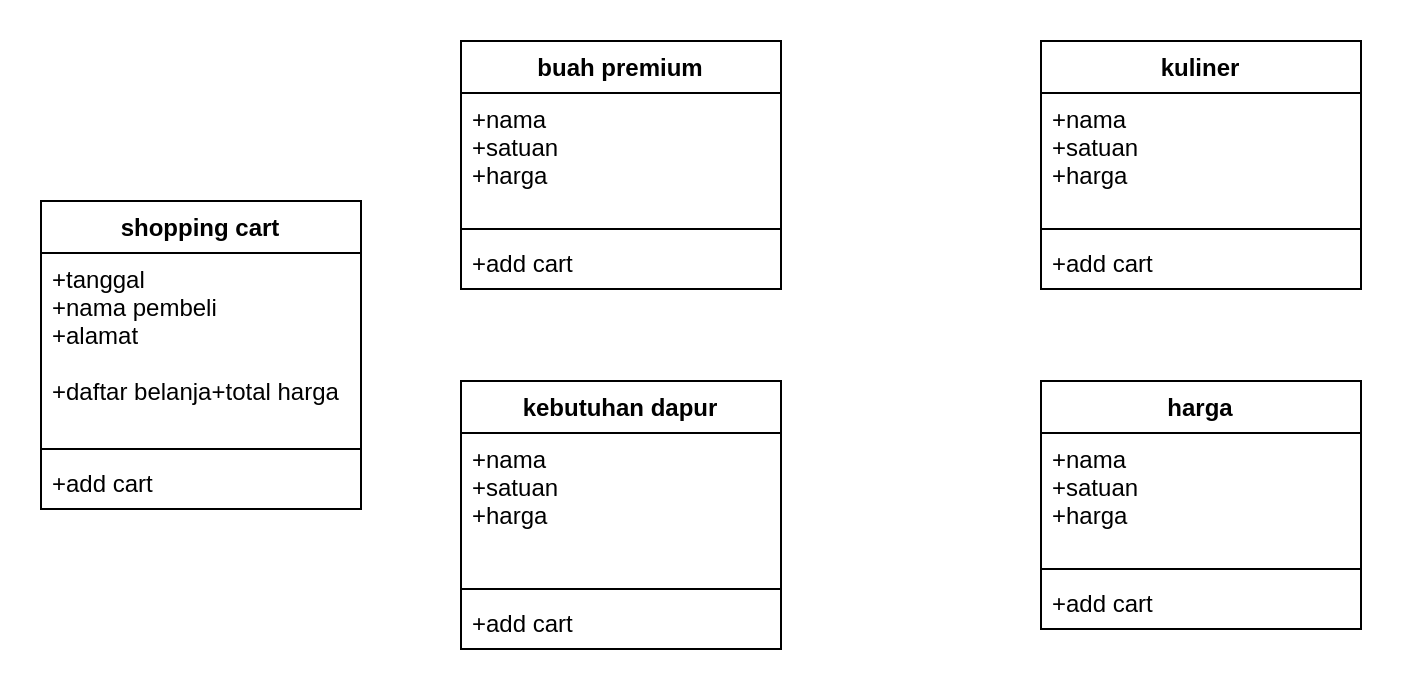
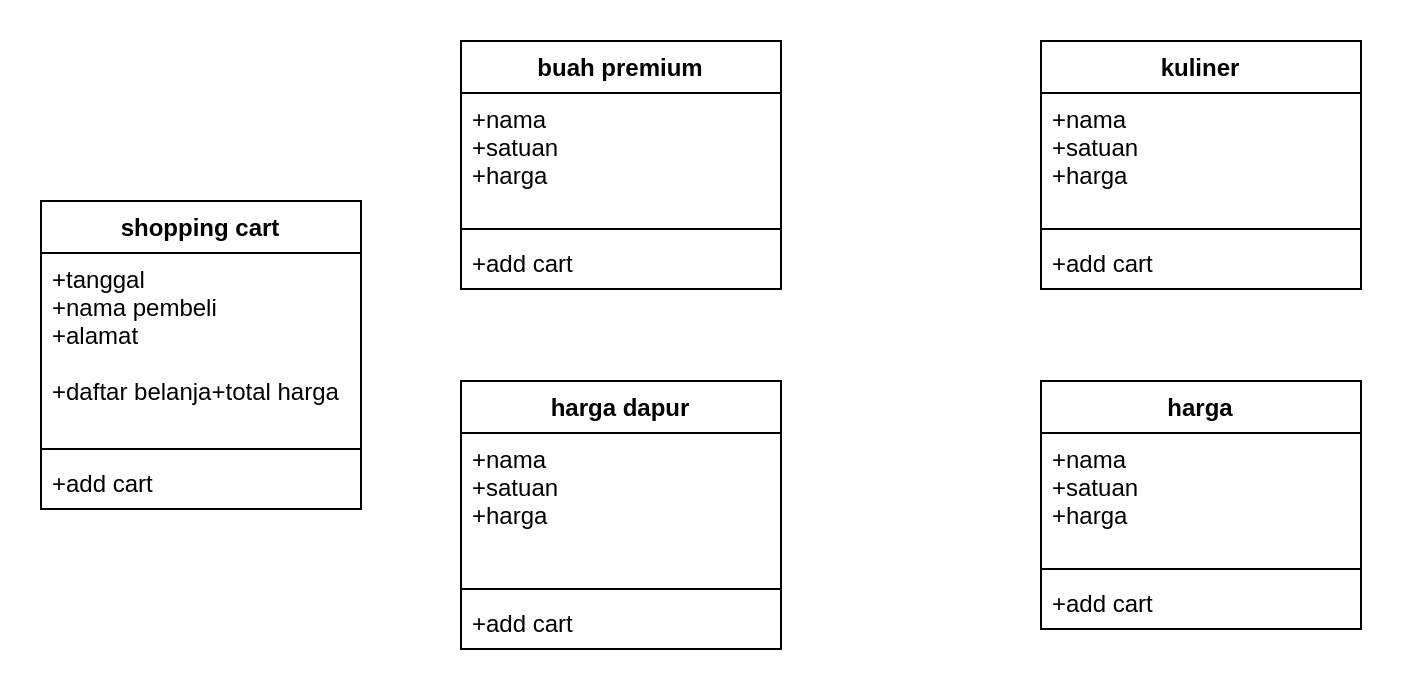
(620, 408) -> (620, 408)
